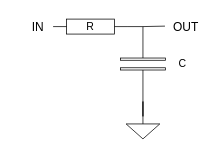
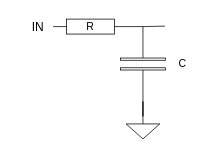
(186, 27) -> none
